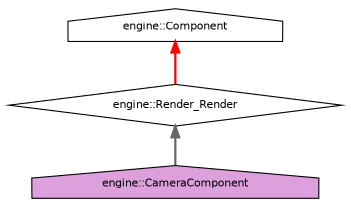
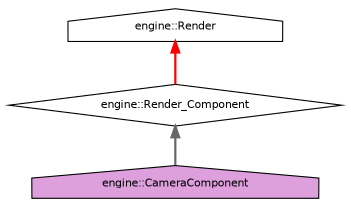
(175, 27) -> (175, 27)
(175, 105) -> (175, 105)
